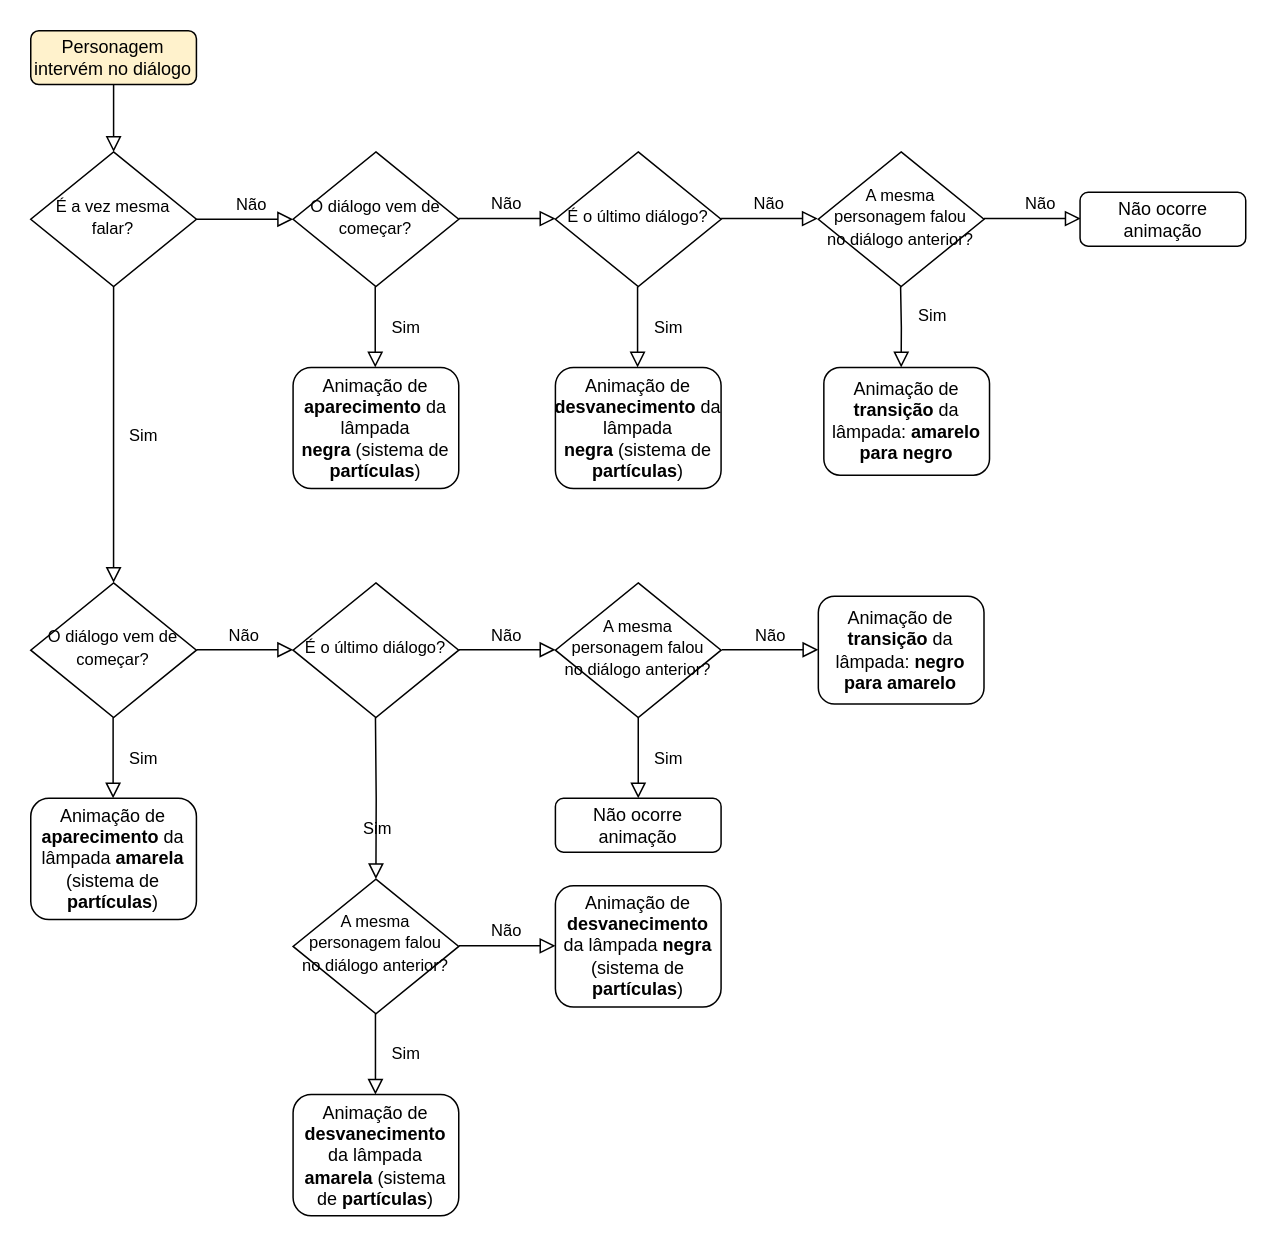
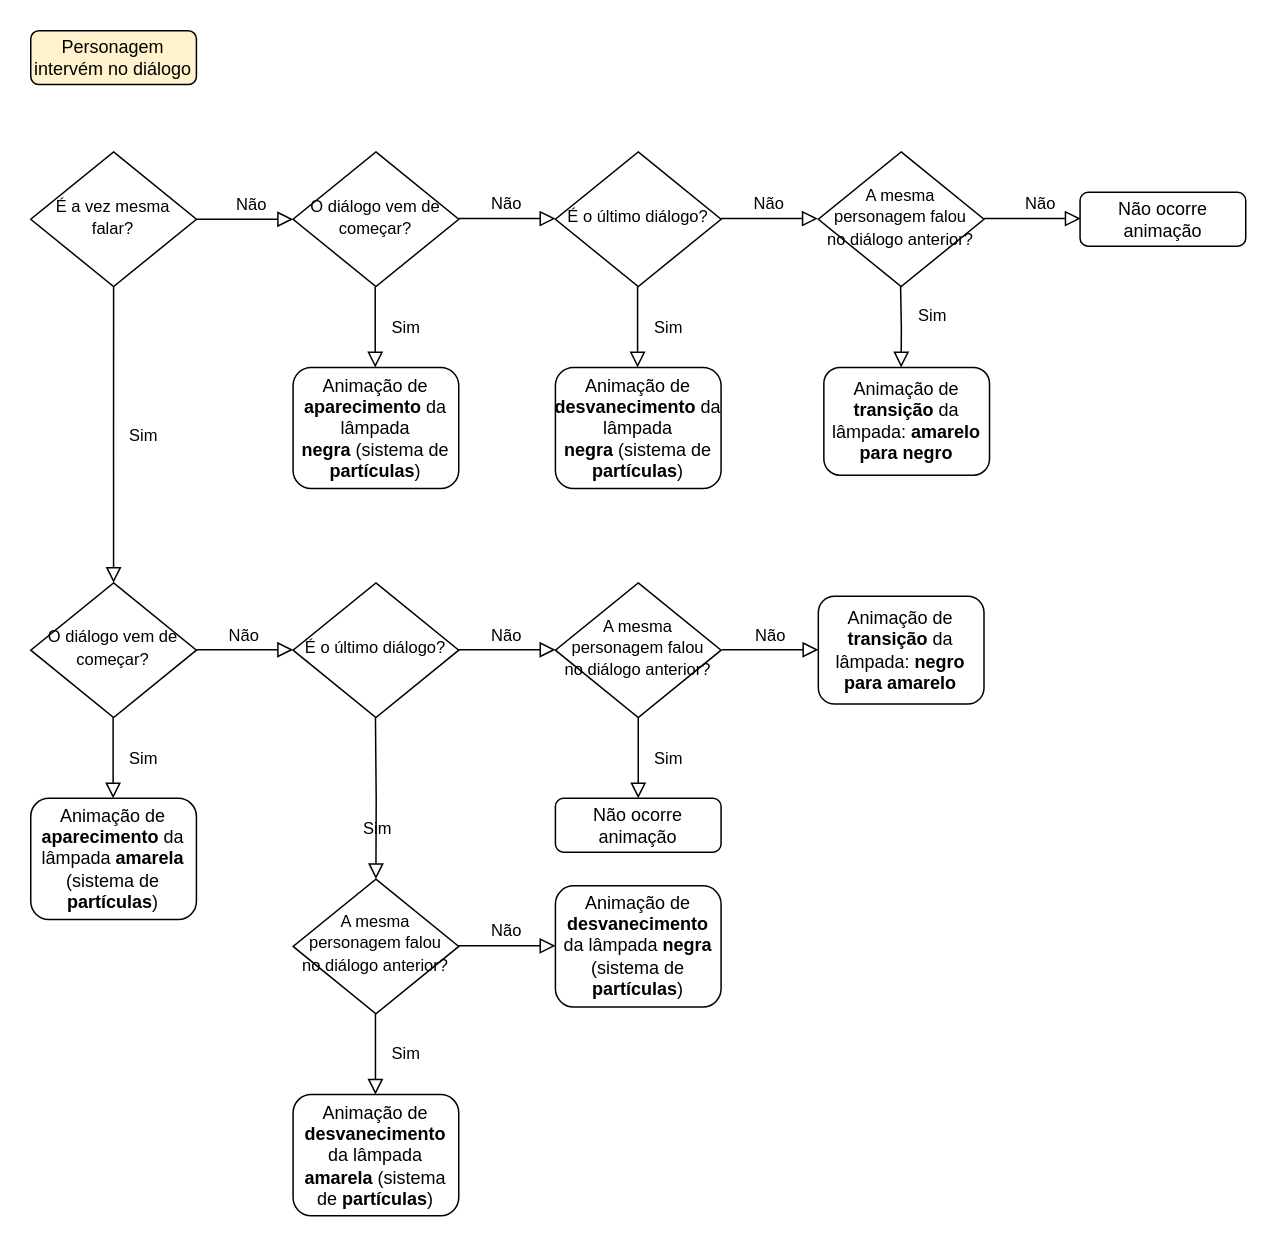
(114, 111) -> none
